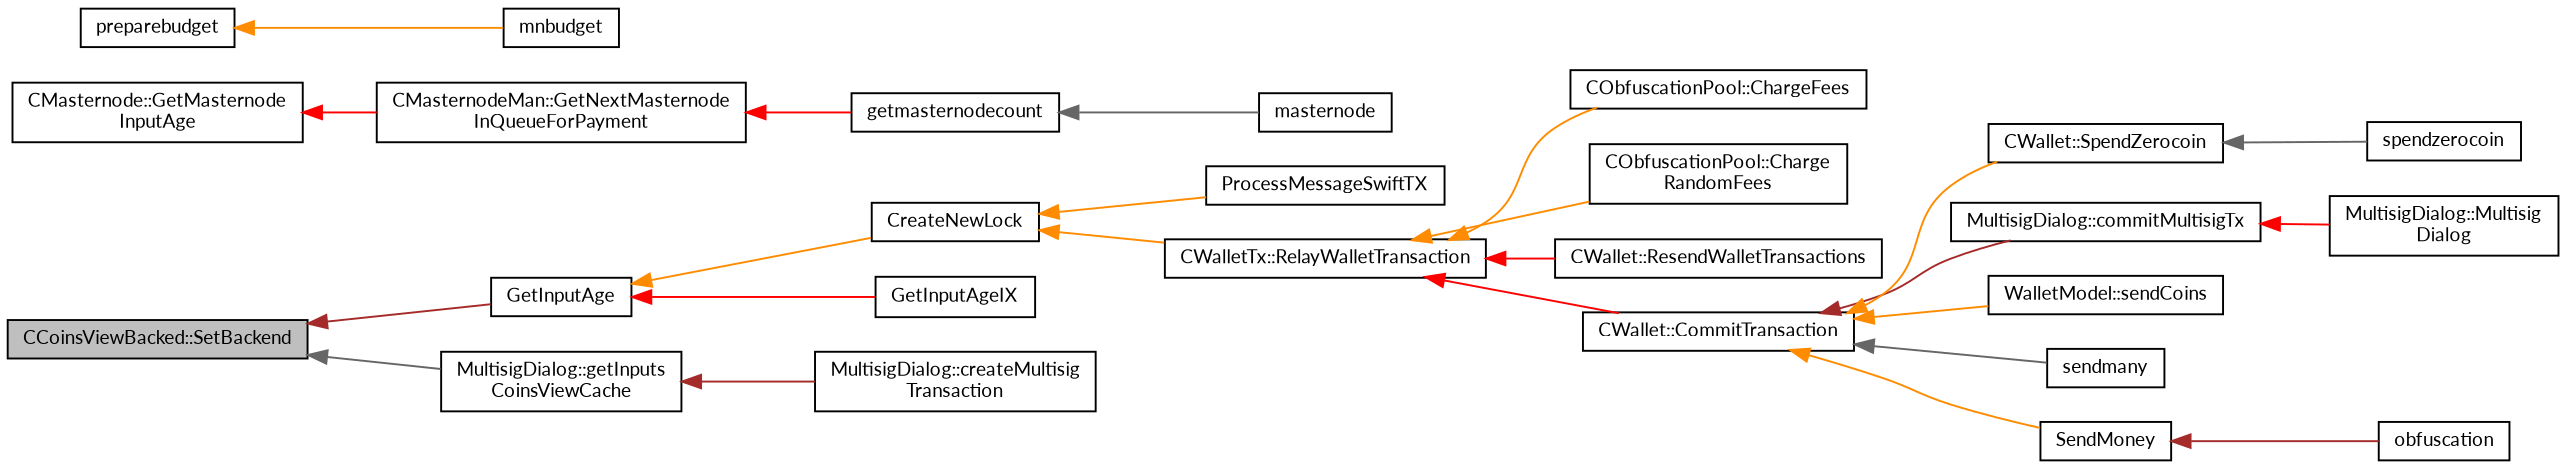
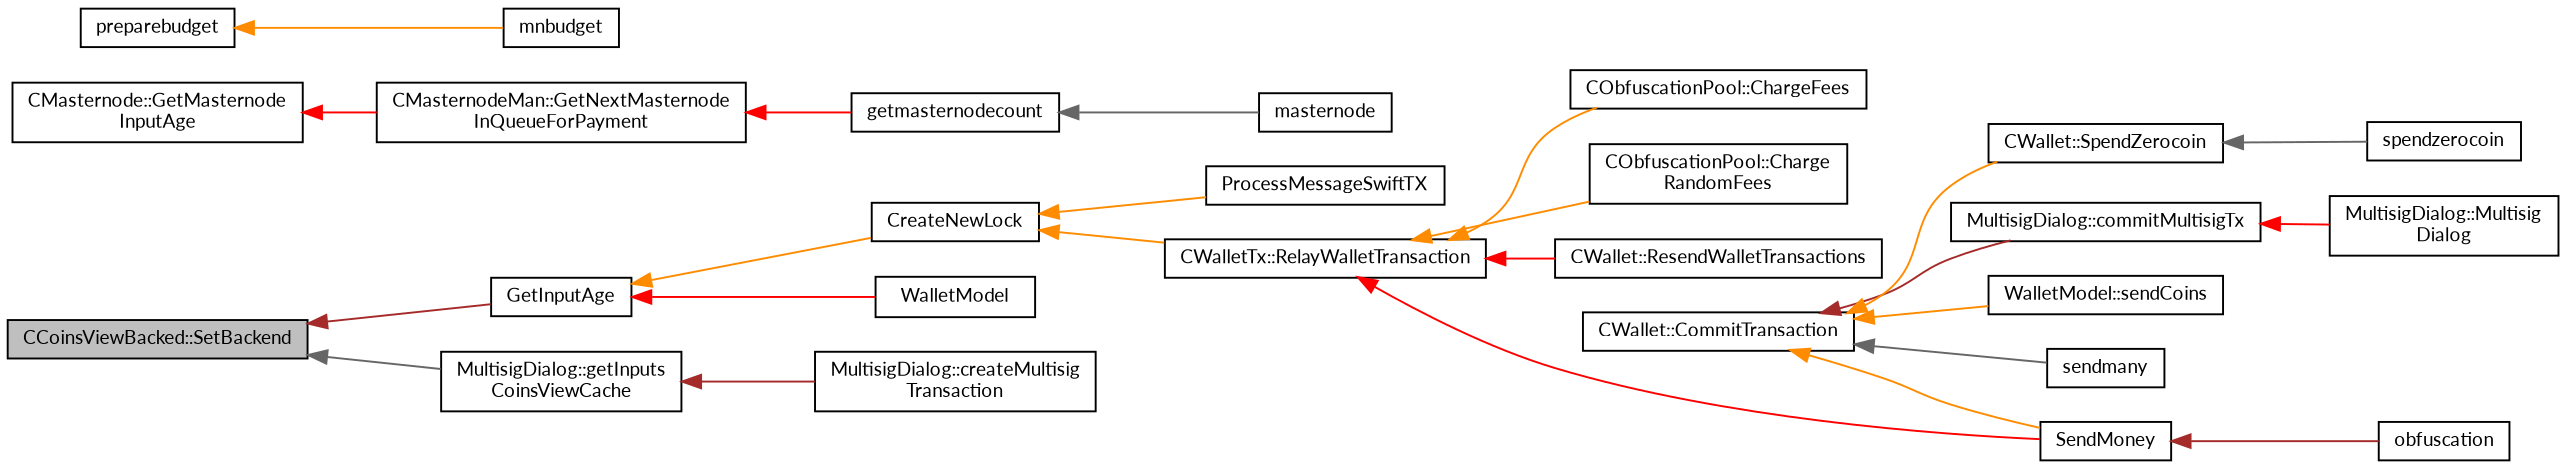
(955, 297) -> (955, 297)
(1532, 297) -> (1698, 402)
